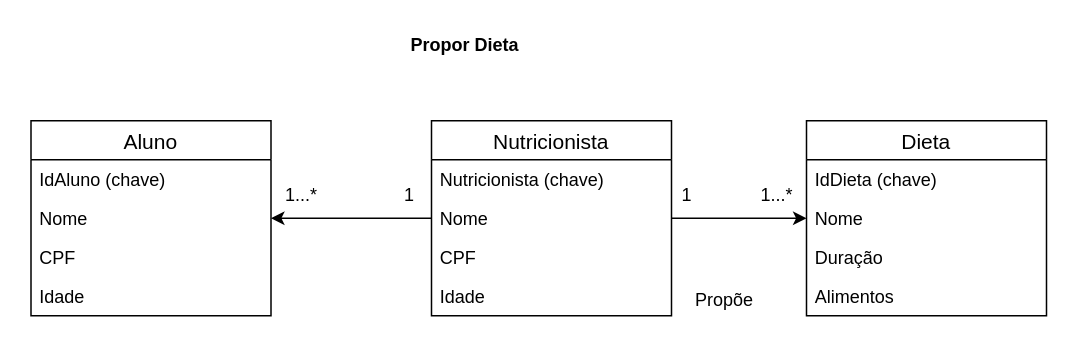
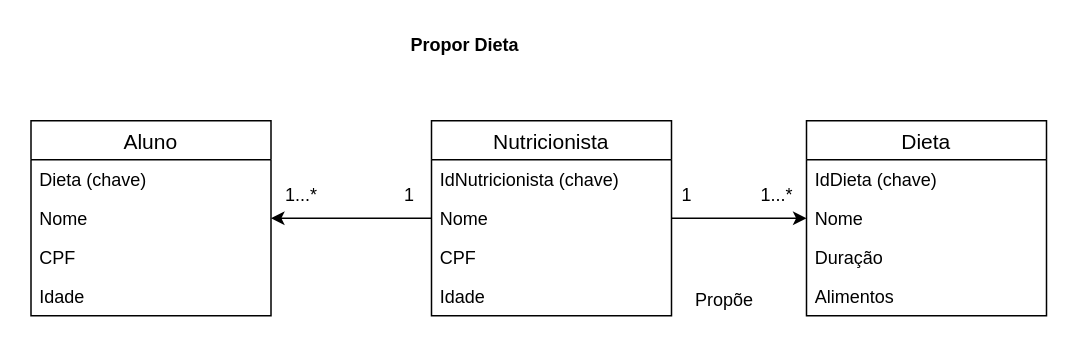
(110, 180) -> (100, 180)
(536, 180) -> (546, 180)
